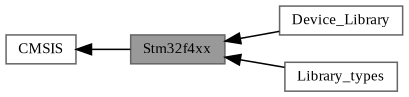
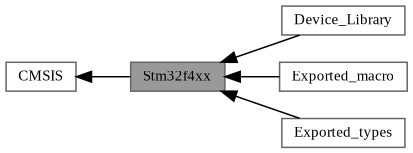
(341, 77) -> (343, 133)
none -> (343, 77)
